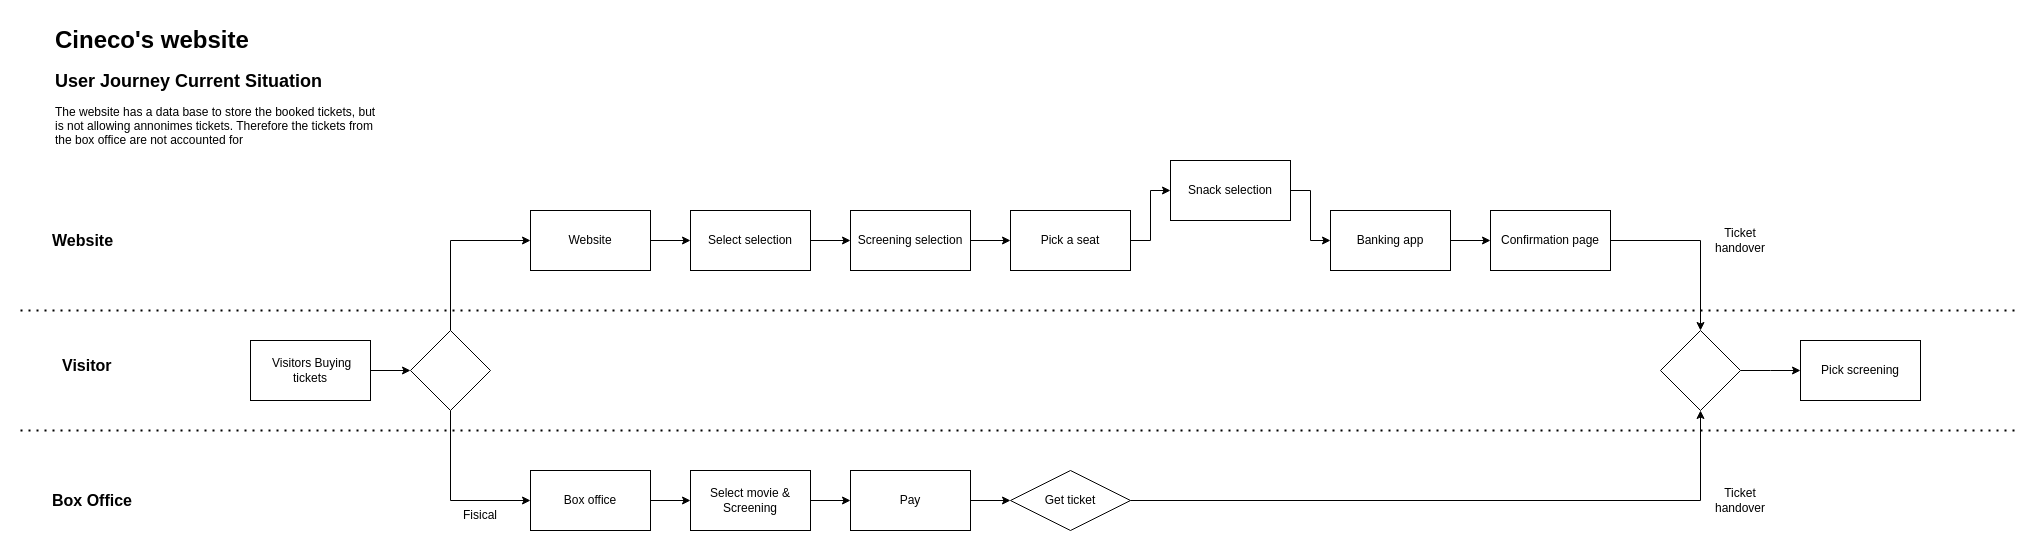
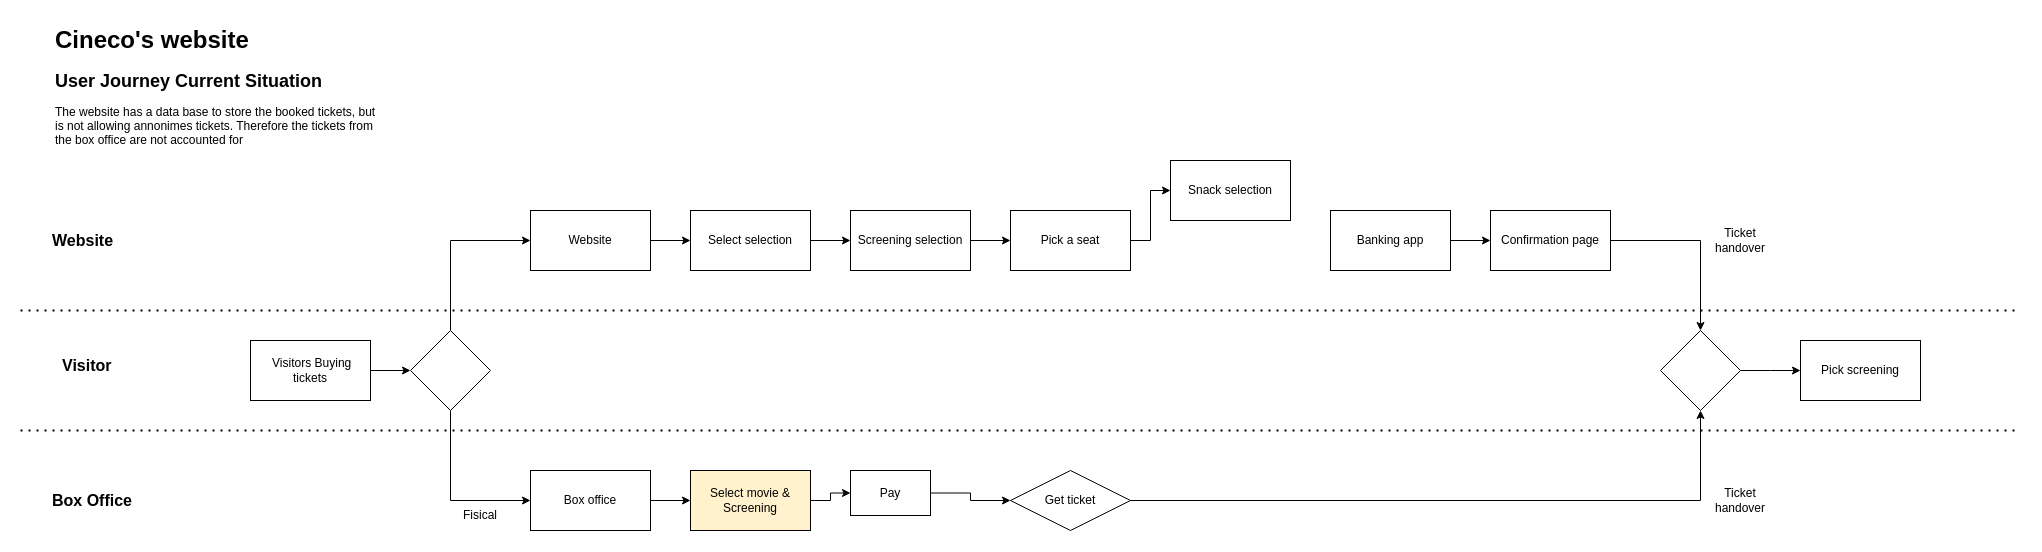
(1311, 212) -> none
(751, 501) -> (751, 501)
(911, 501) -> (891, 493)
